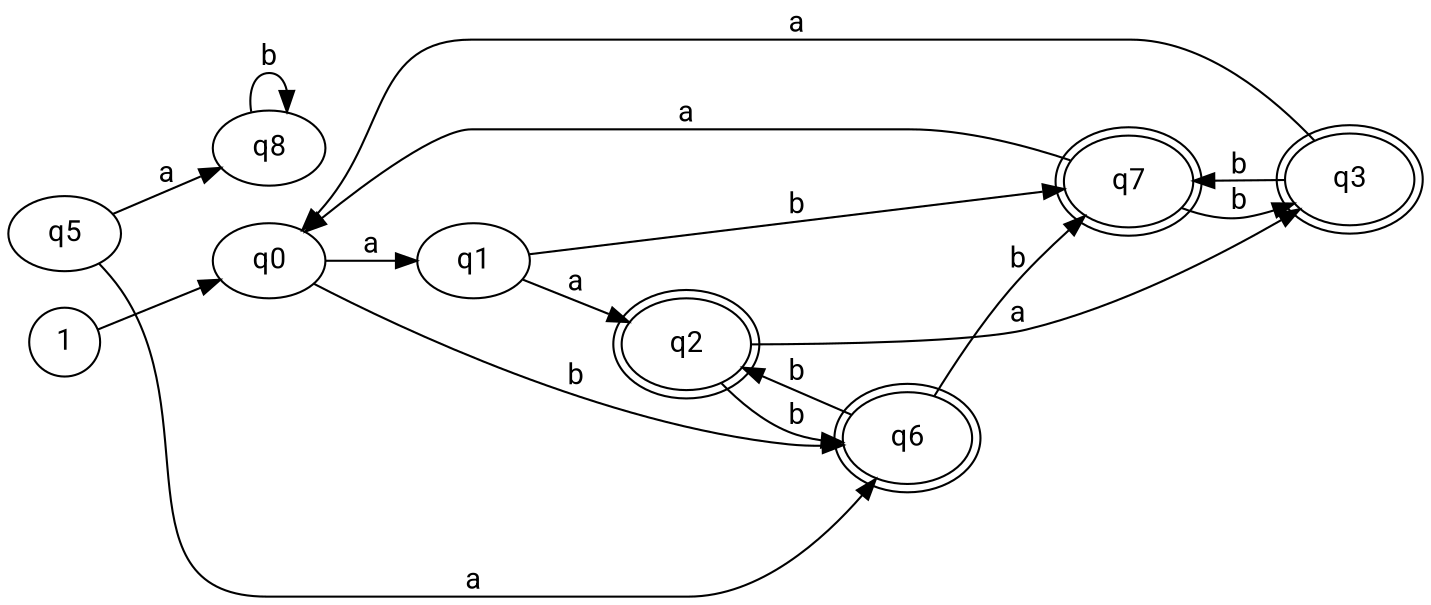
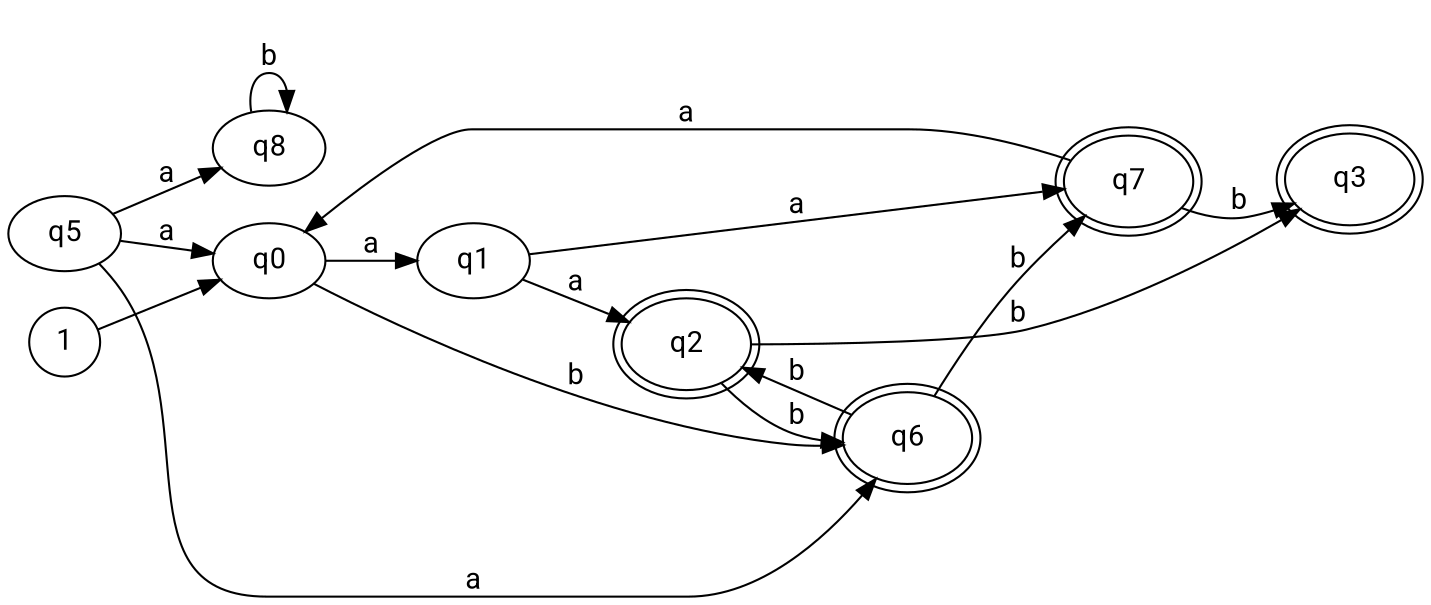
(785, 40) -> (156, 246)
(1250, 180) -> none
(797, 205) -> (797, 205)
(1018, 314) -> (1018, 314)
